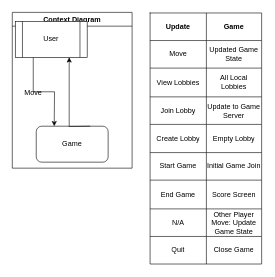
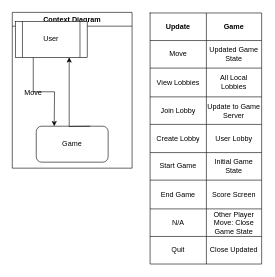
(234, 139) -> (234, 139)
(234, 167) -> (234, 167)
(234, 223) -> (234, 223)
(234, 251) -> (234, 251)
